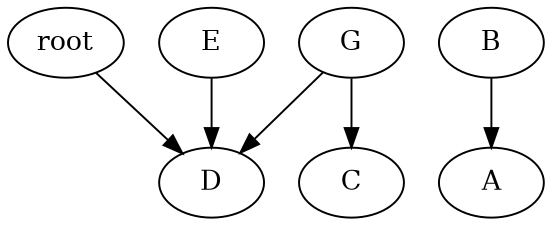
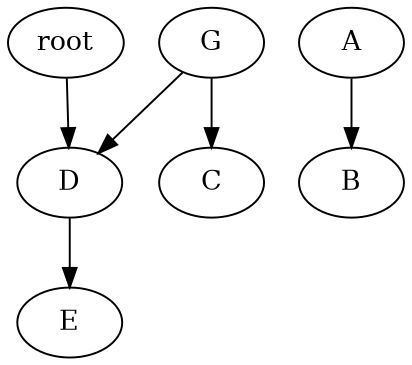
(212, 103) -> (70, 243)
(491, 103) -> (351, 103)
